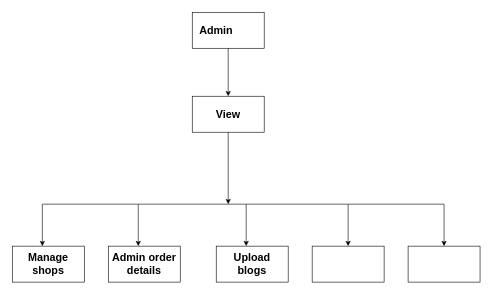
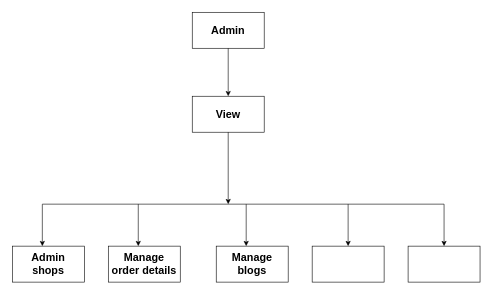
(216, 30) -> (228, 30)
(48, 264) -> (48, 264)
(144, 264) -> (144, 264)
(252, 264) -> (252, 264)
